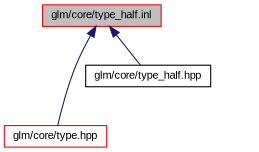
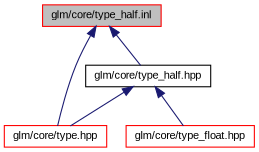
none -> (97, 109)
none -> (190, 136)
